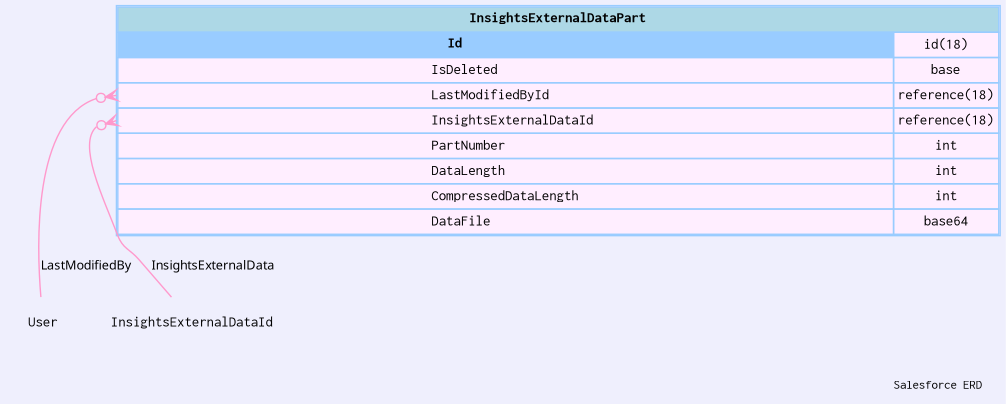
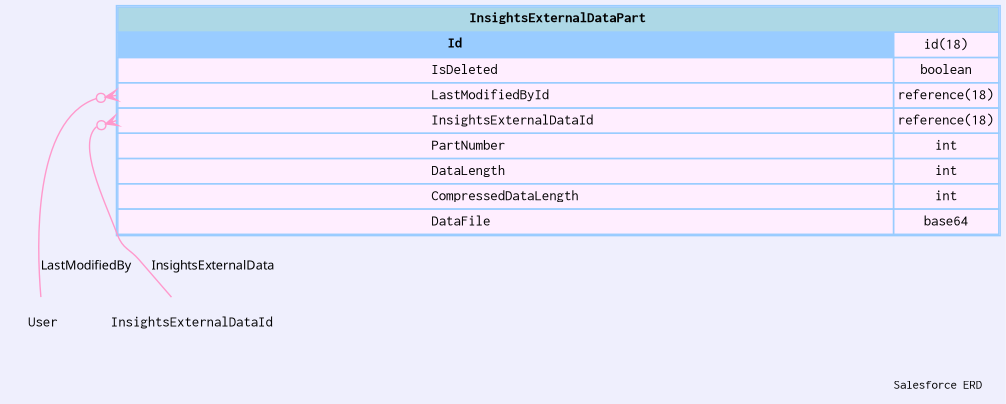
(946, 69) -> (946, 69)
